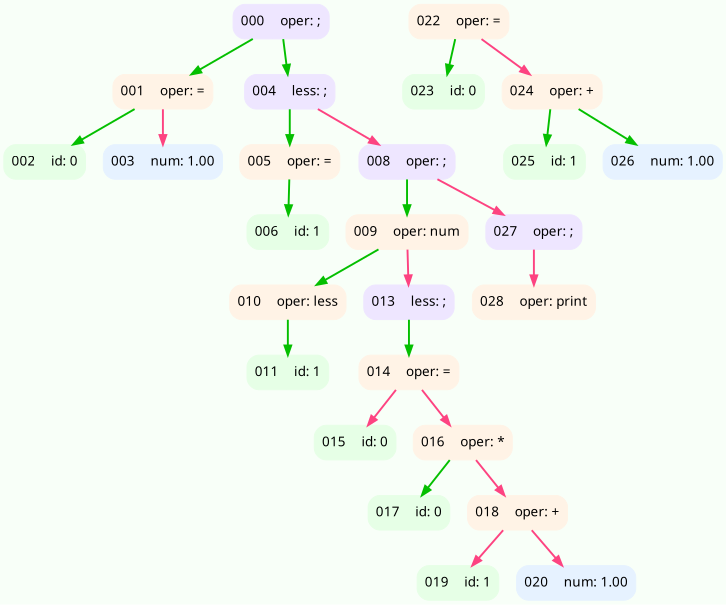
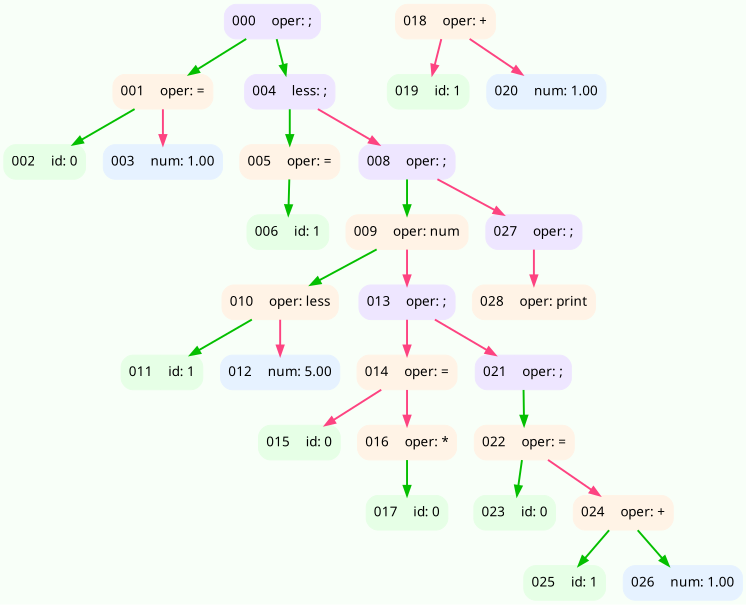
(429, 302) -> (427, 302)
(409, 333) -> (407, 333)
none -> (280, 372)
none -> (523, 372)
(487, 474) -> none
